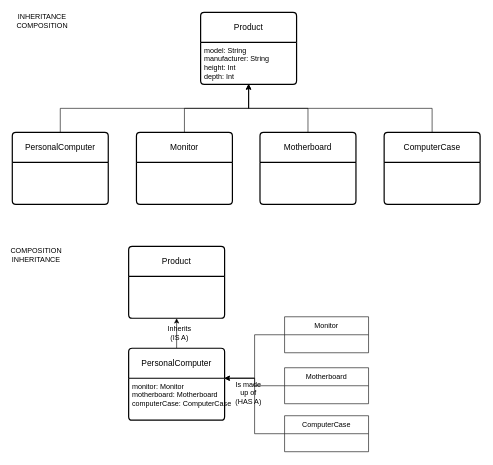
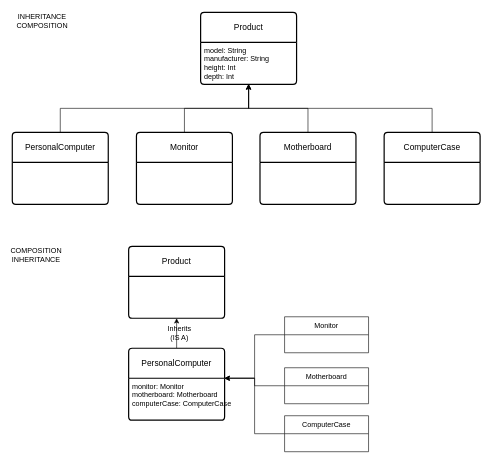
(249, 393) -> none
